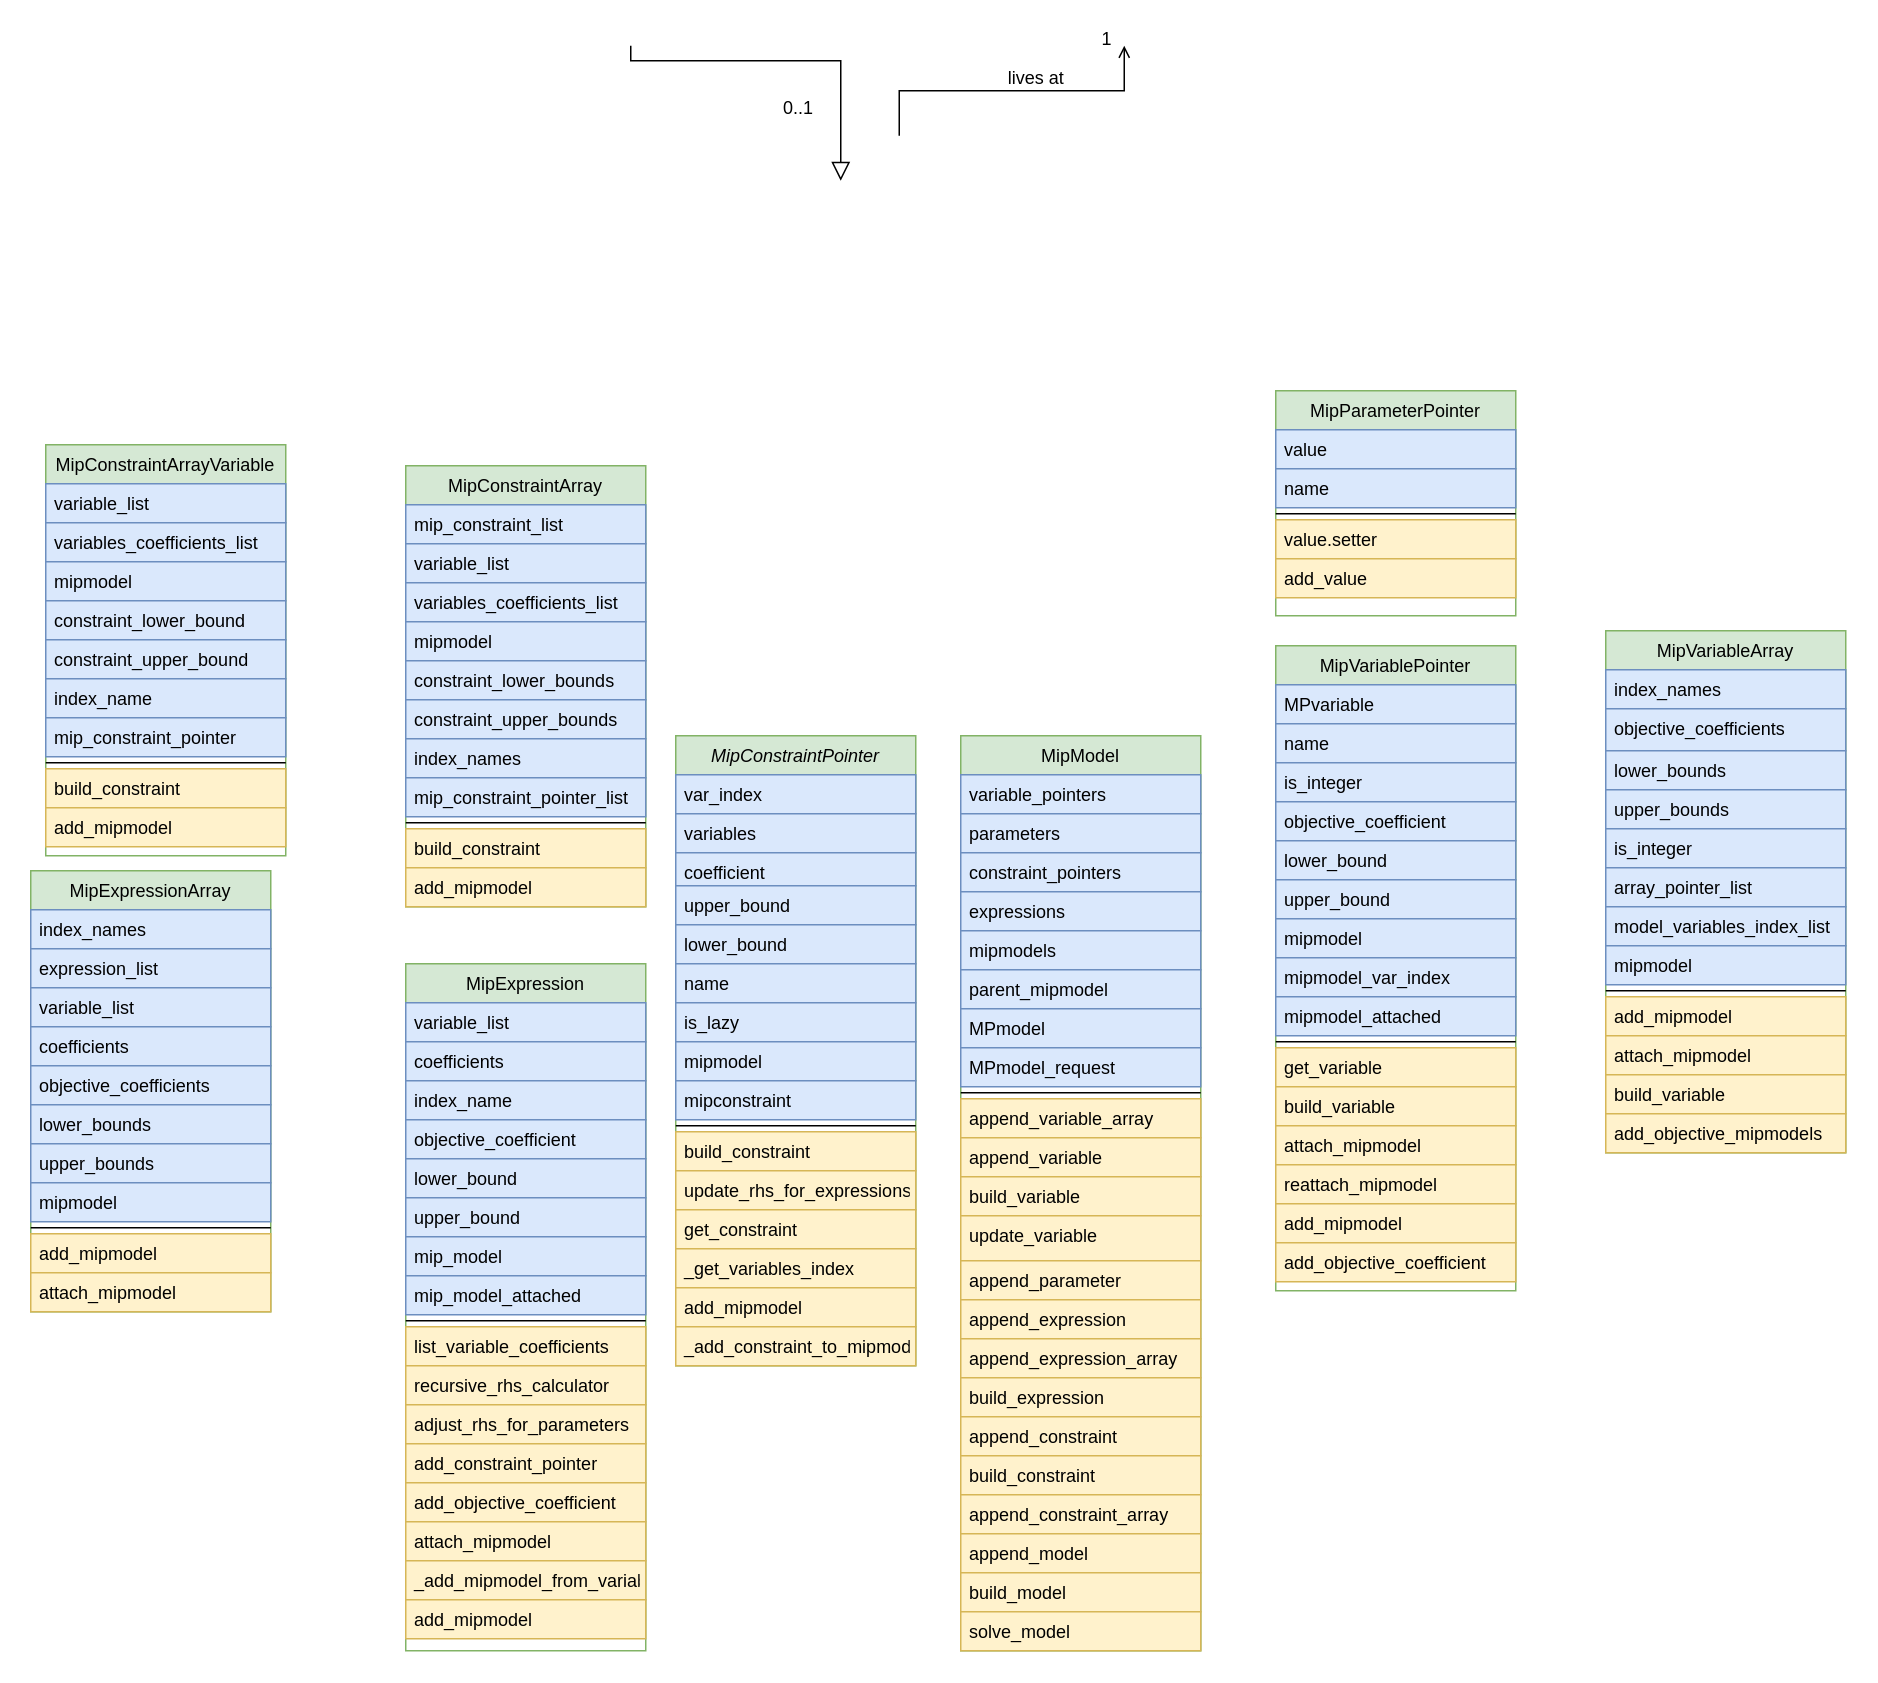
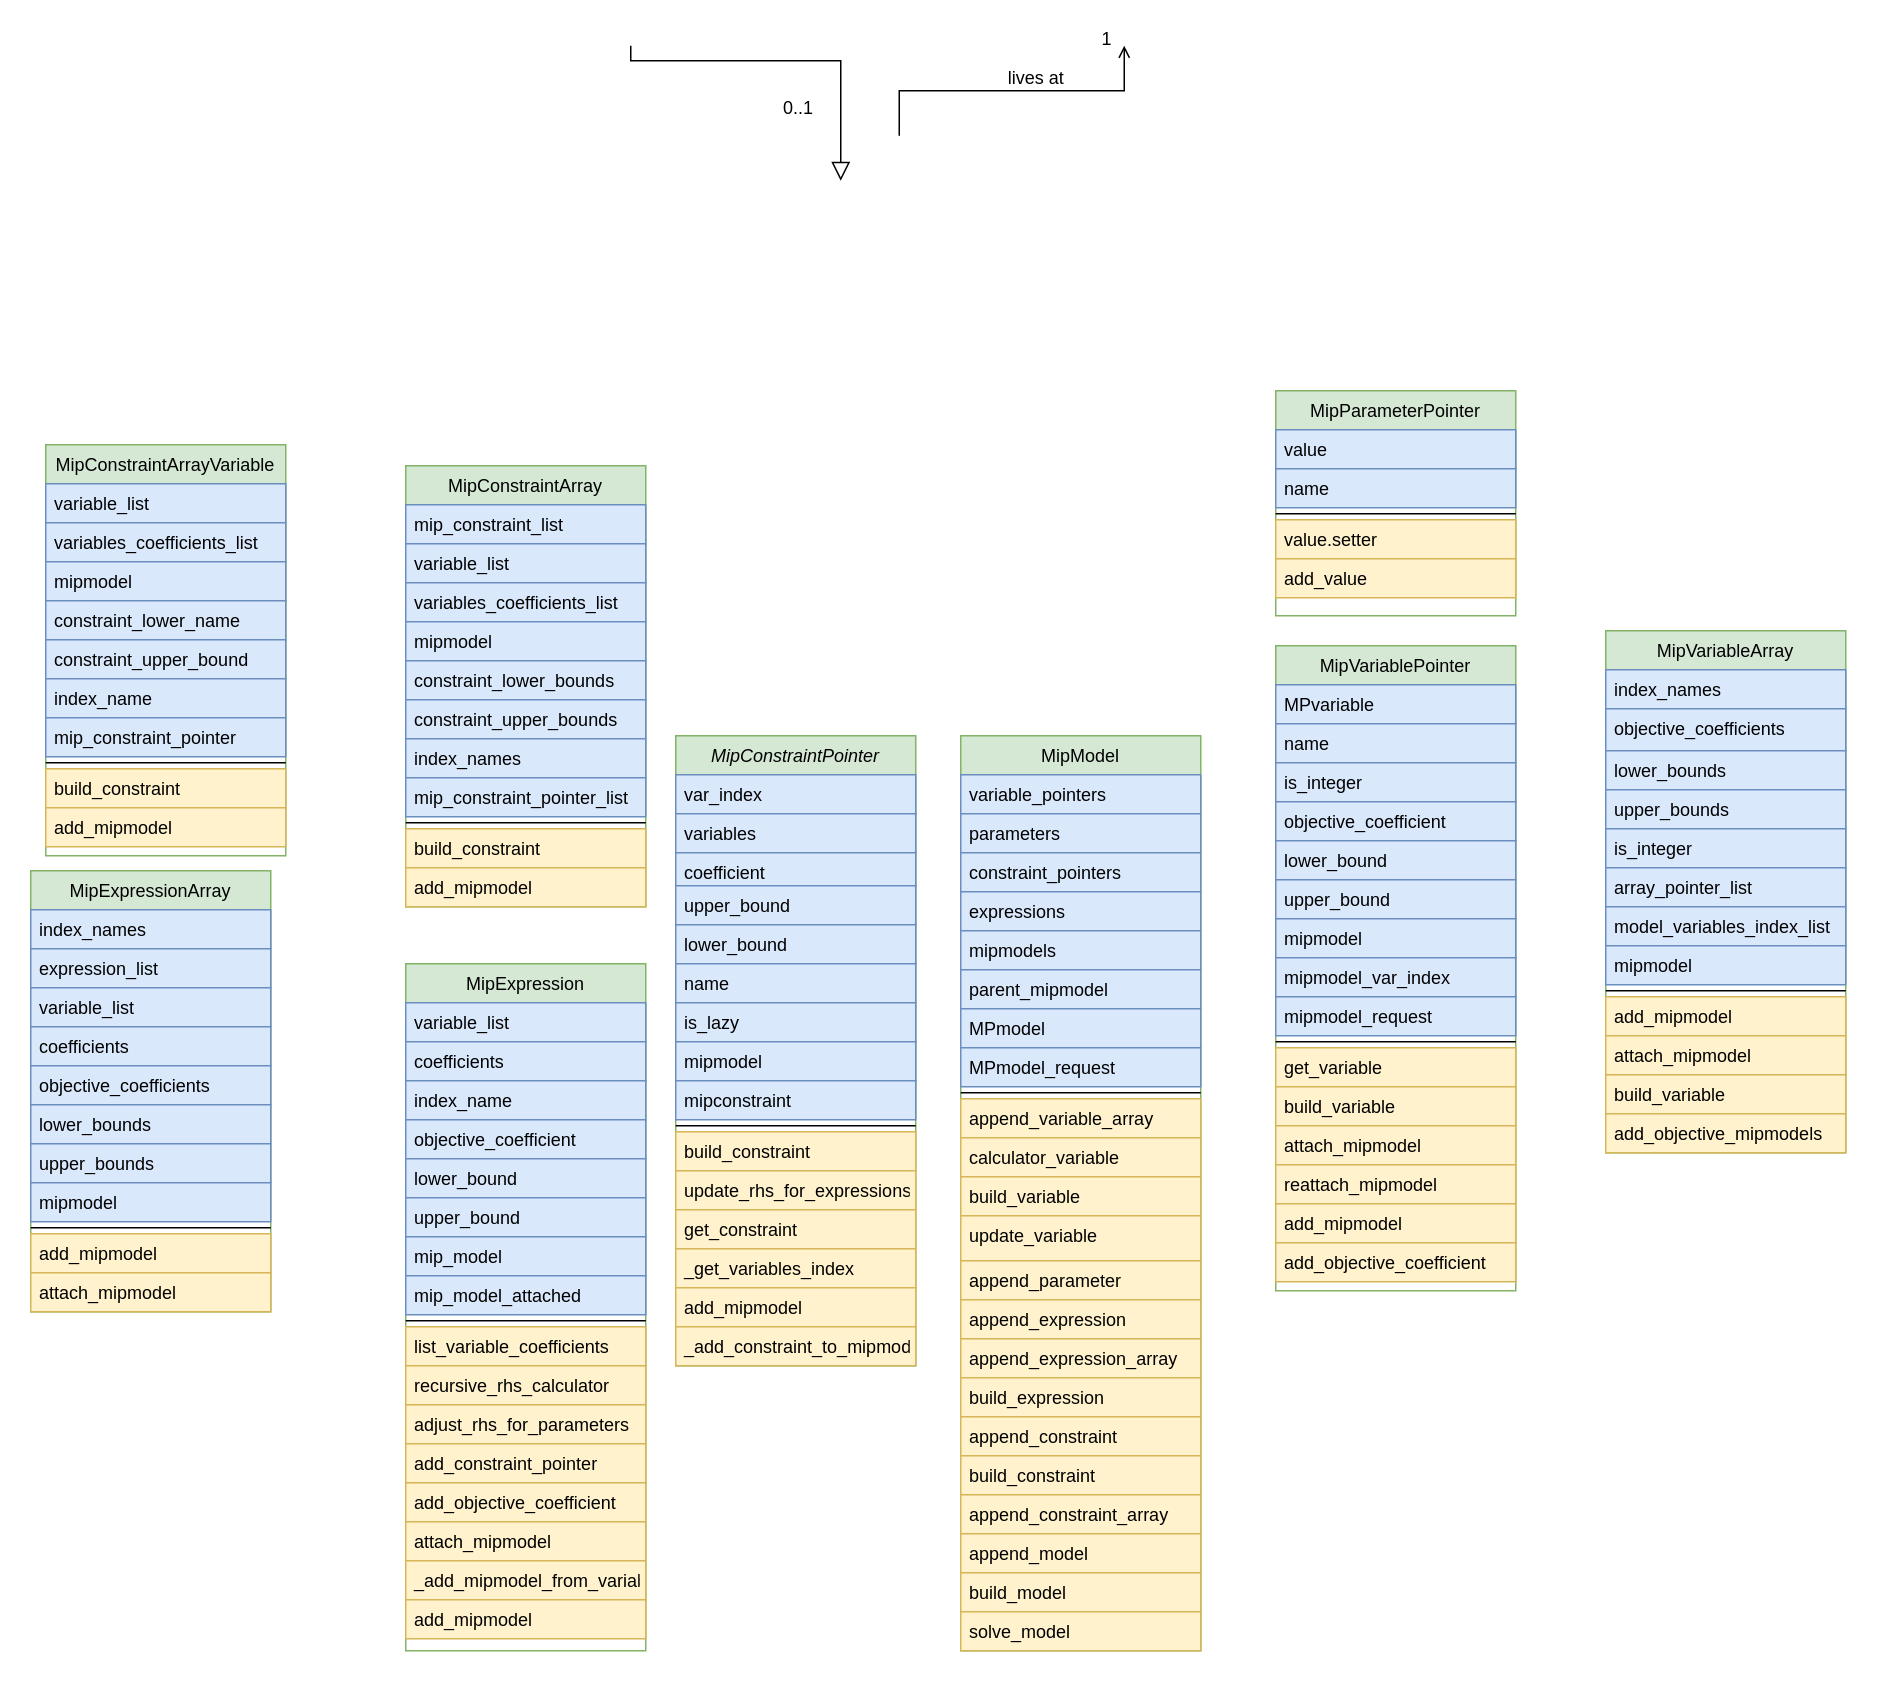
(160, 621) -> (155, 621)
(1365, 1017) -> (1360, 1017)
(1040, 1158) -> (1055, 1158)
